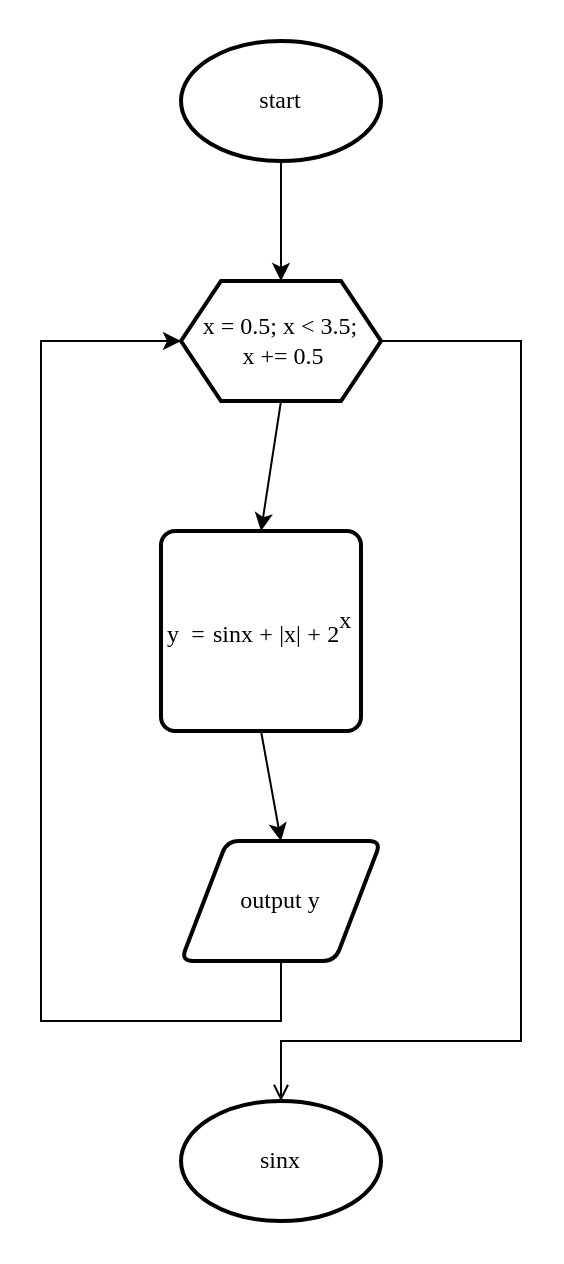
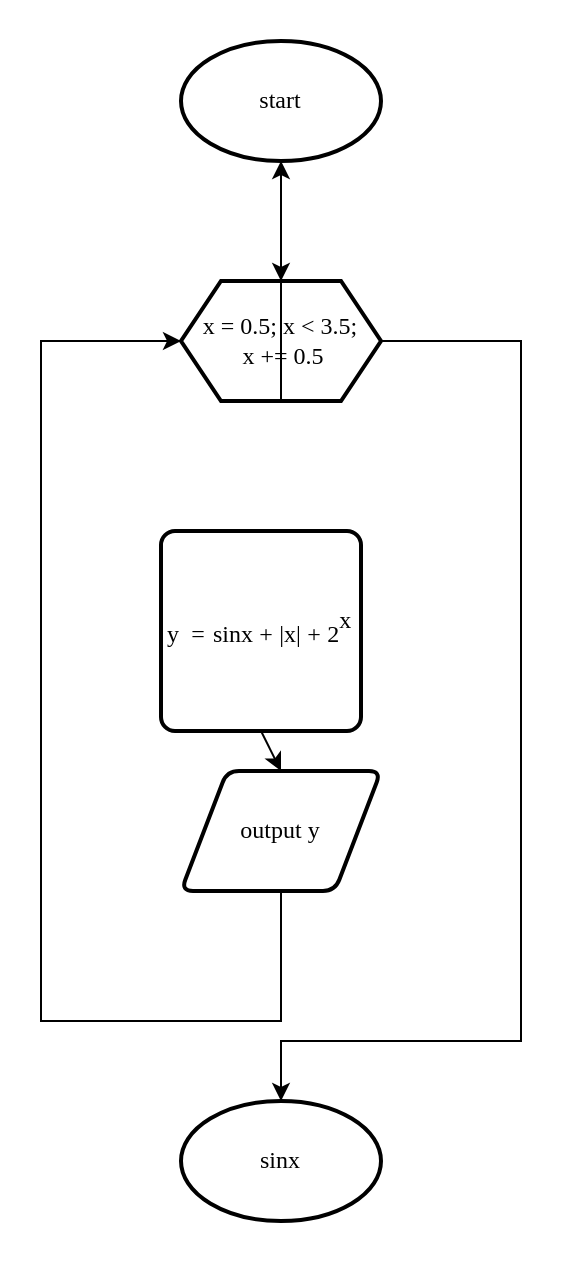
(272, 460) -> (281, 341)
(281, 901) -> (281, 831)
(281, 1088) -> (281, 1086)
